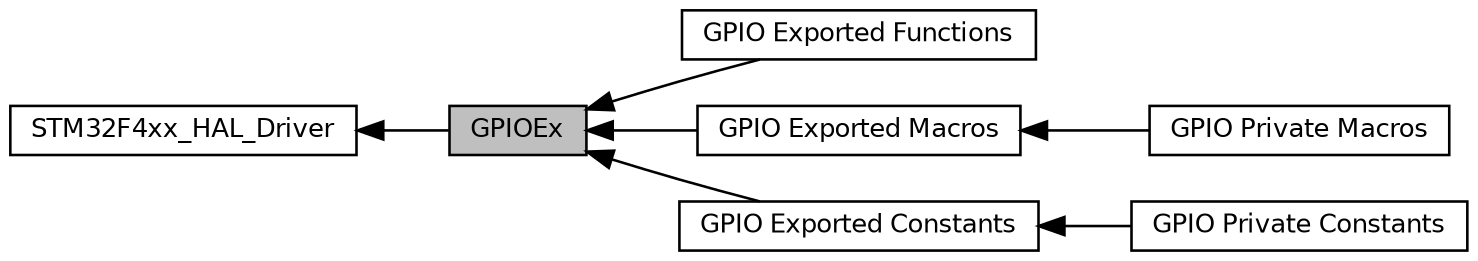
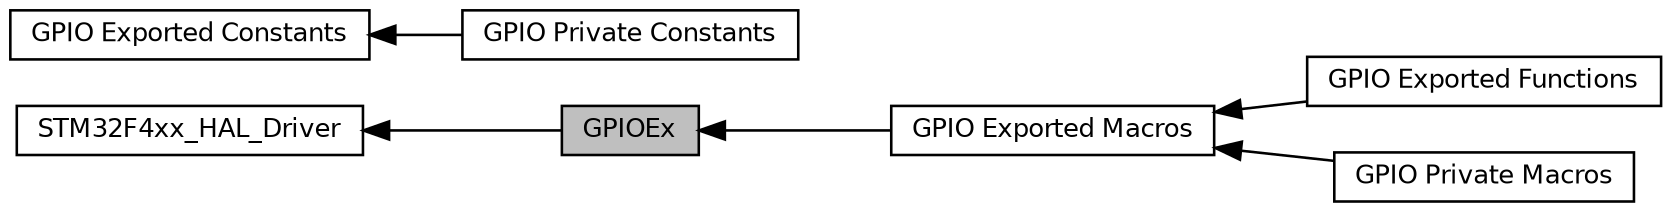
(686, 80) -> (1274, 105)
(686, 181) -> none
